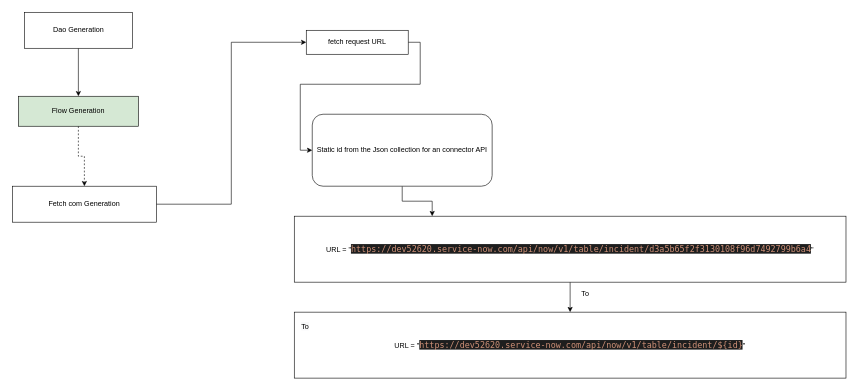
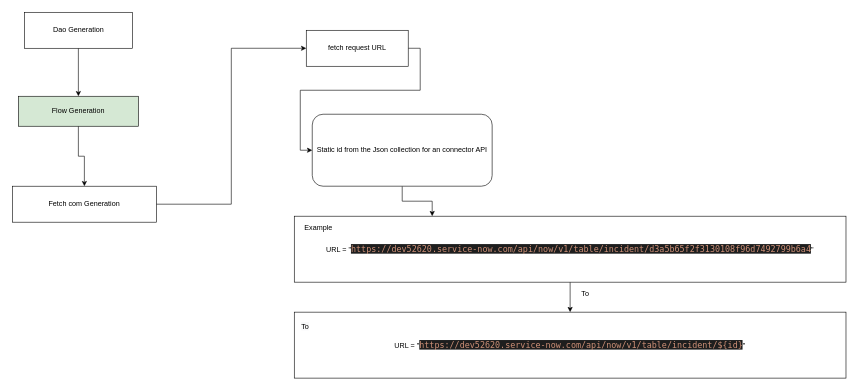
(357, 42) -> (357, 48)
(79, 156) -> (79, 156)
none -> (318, 228)
